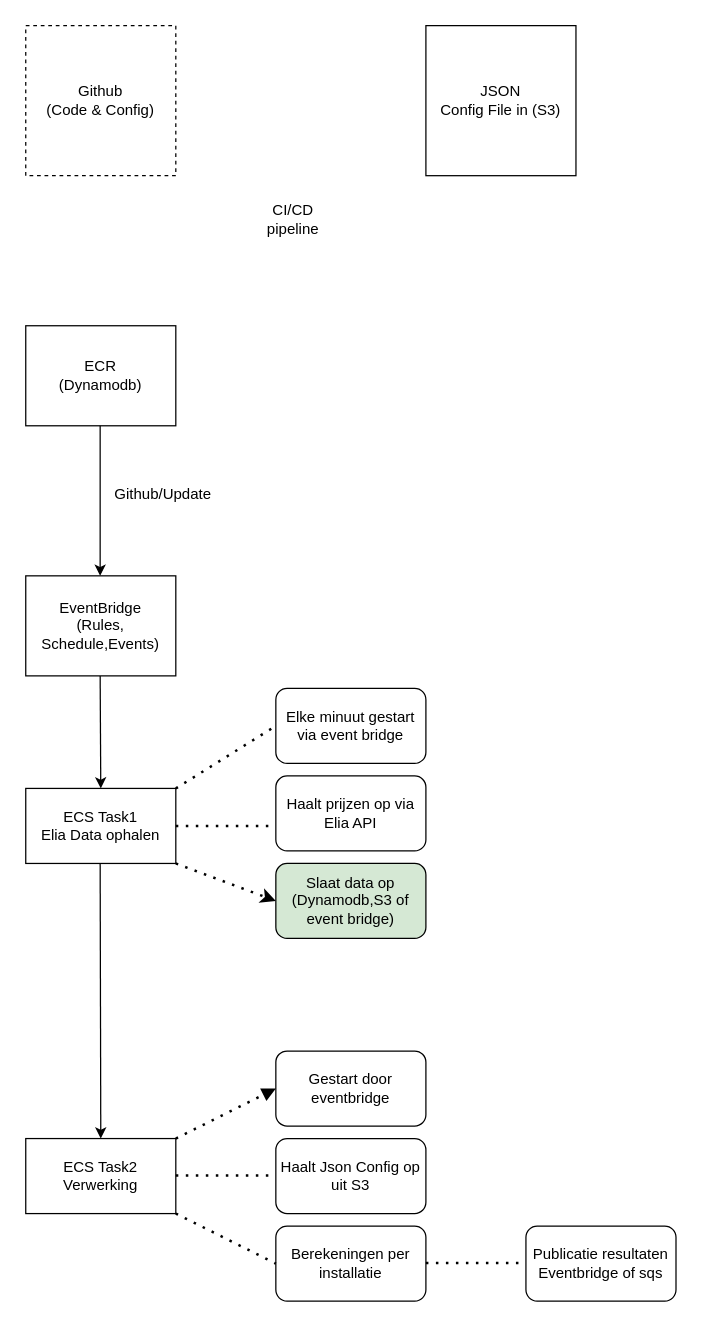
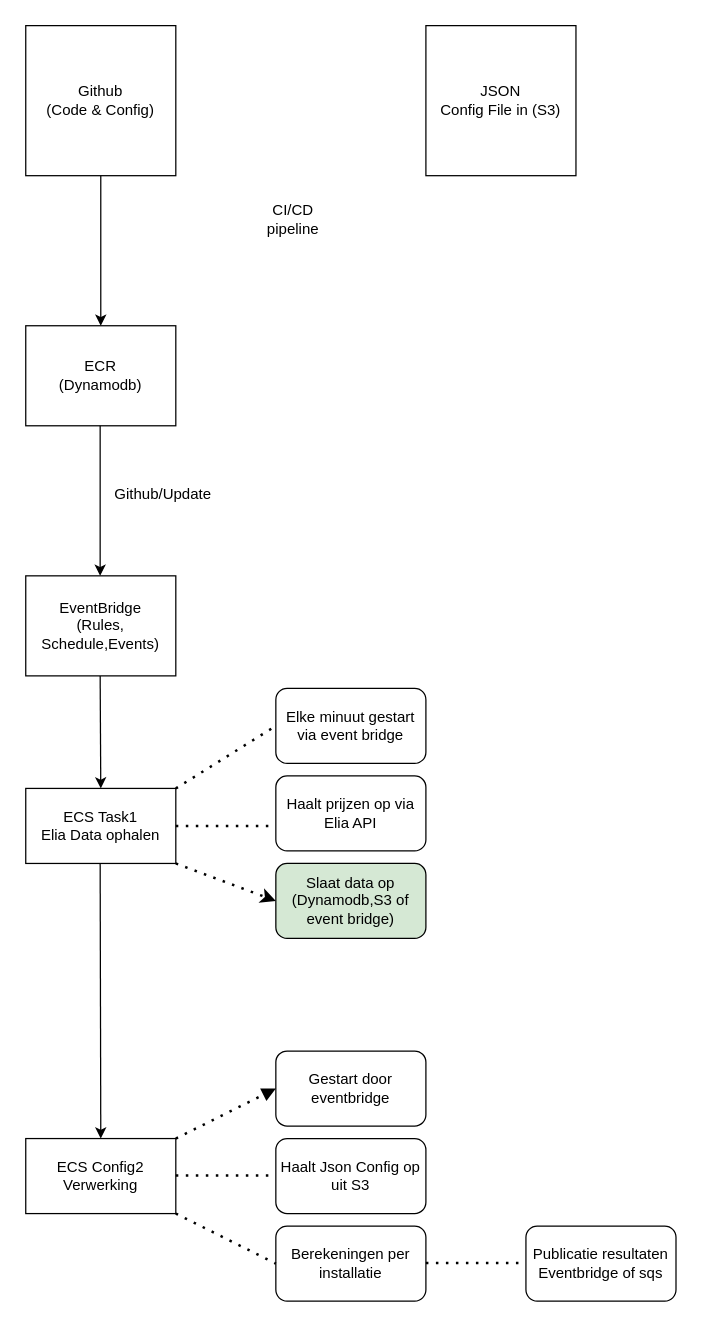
(101, 101) -> (101, 101)
none -> (101, 247)
(101, 1176) -> (101, 1176)
